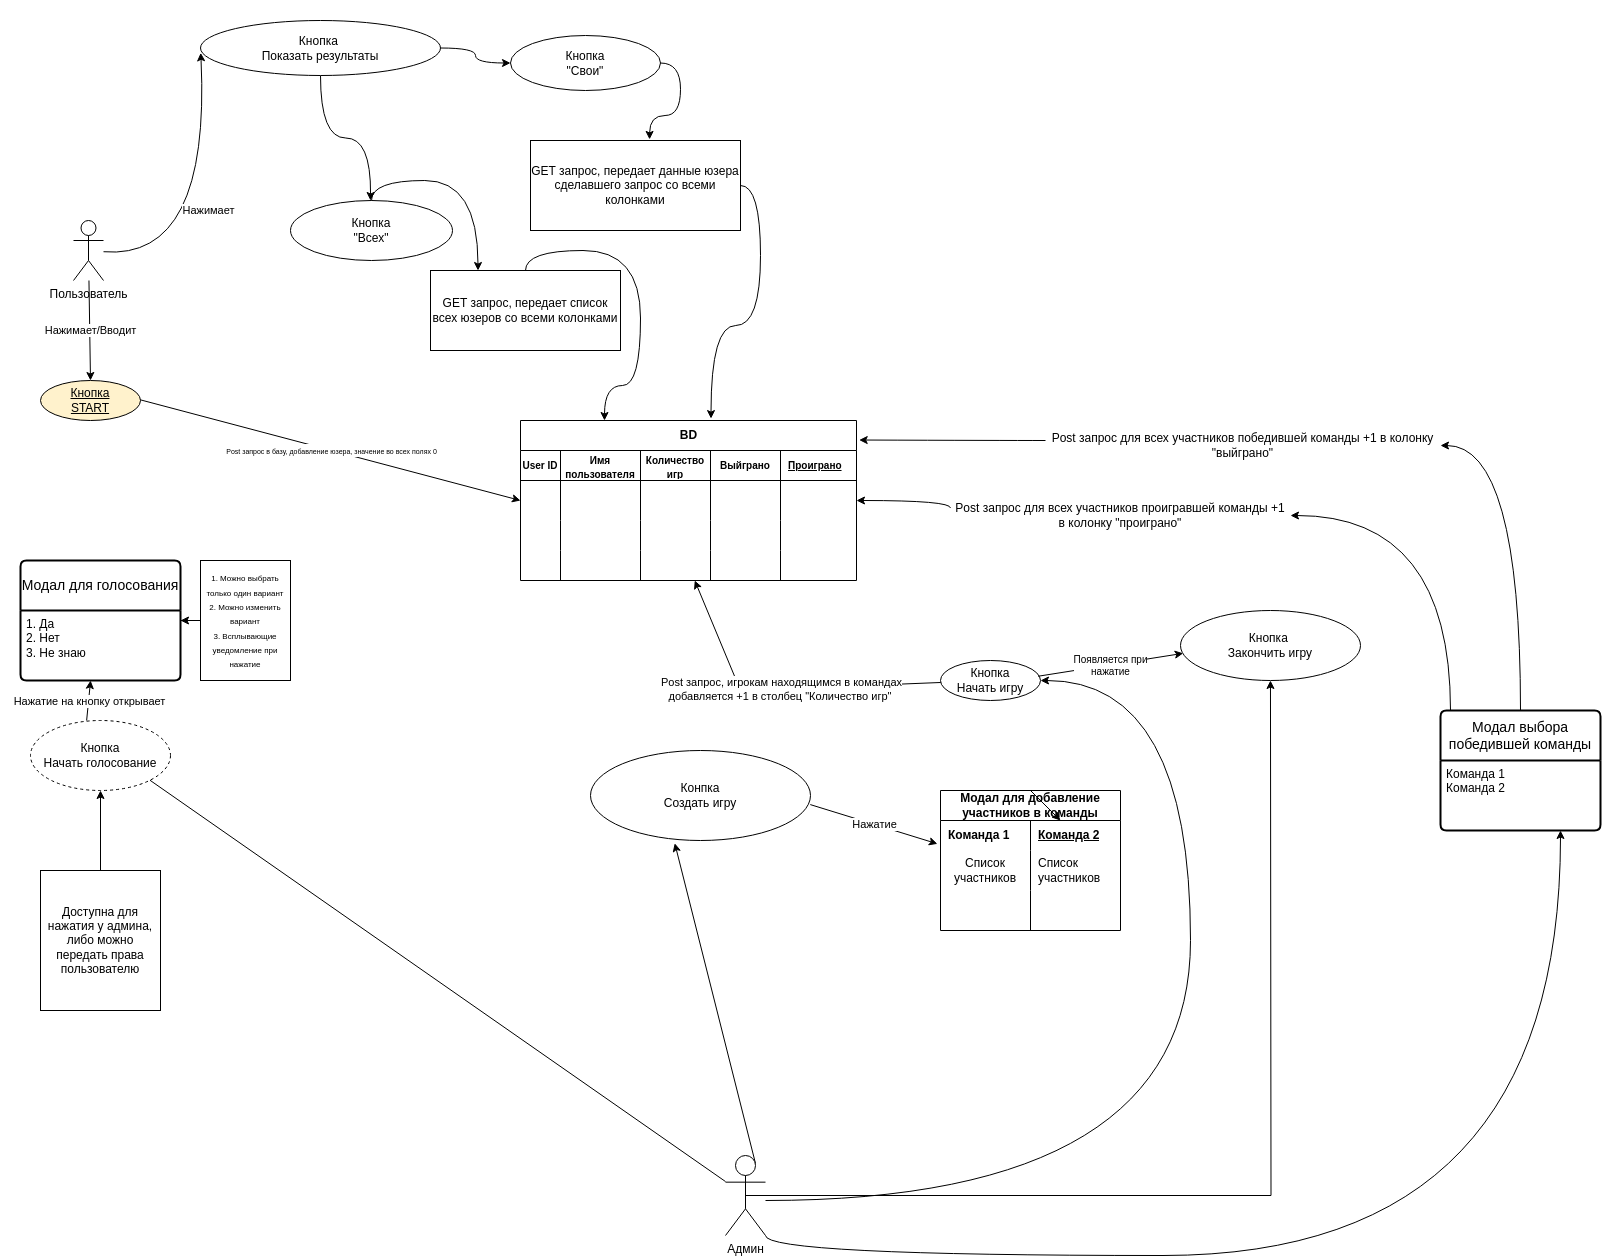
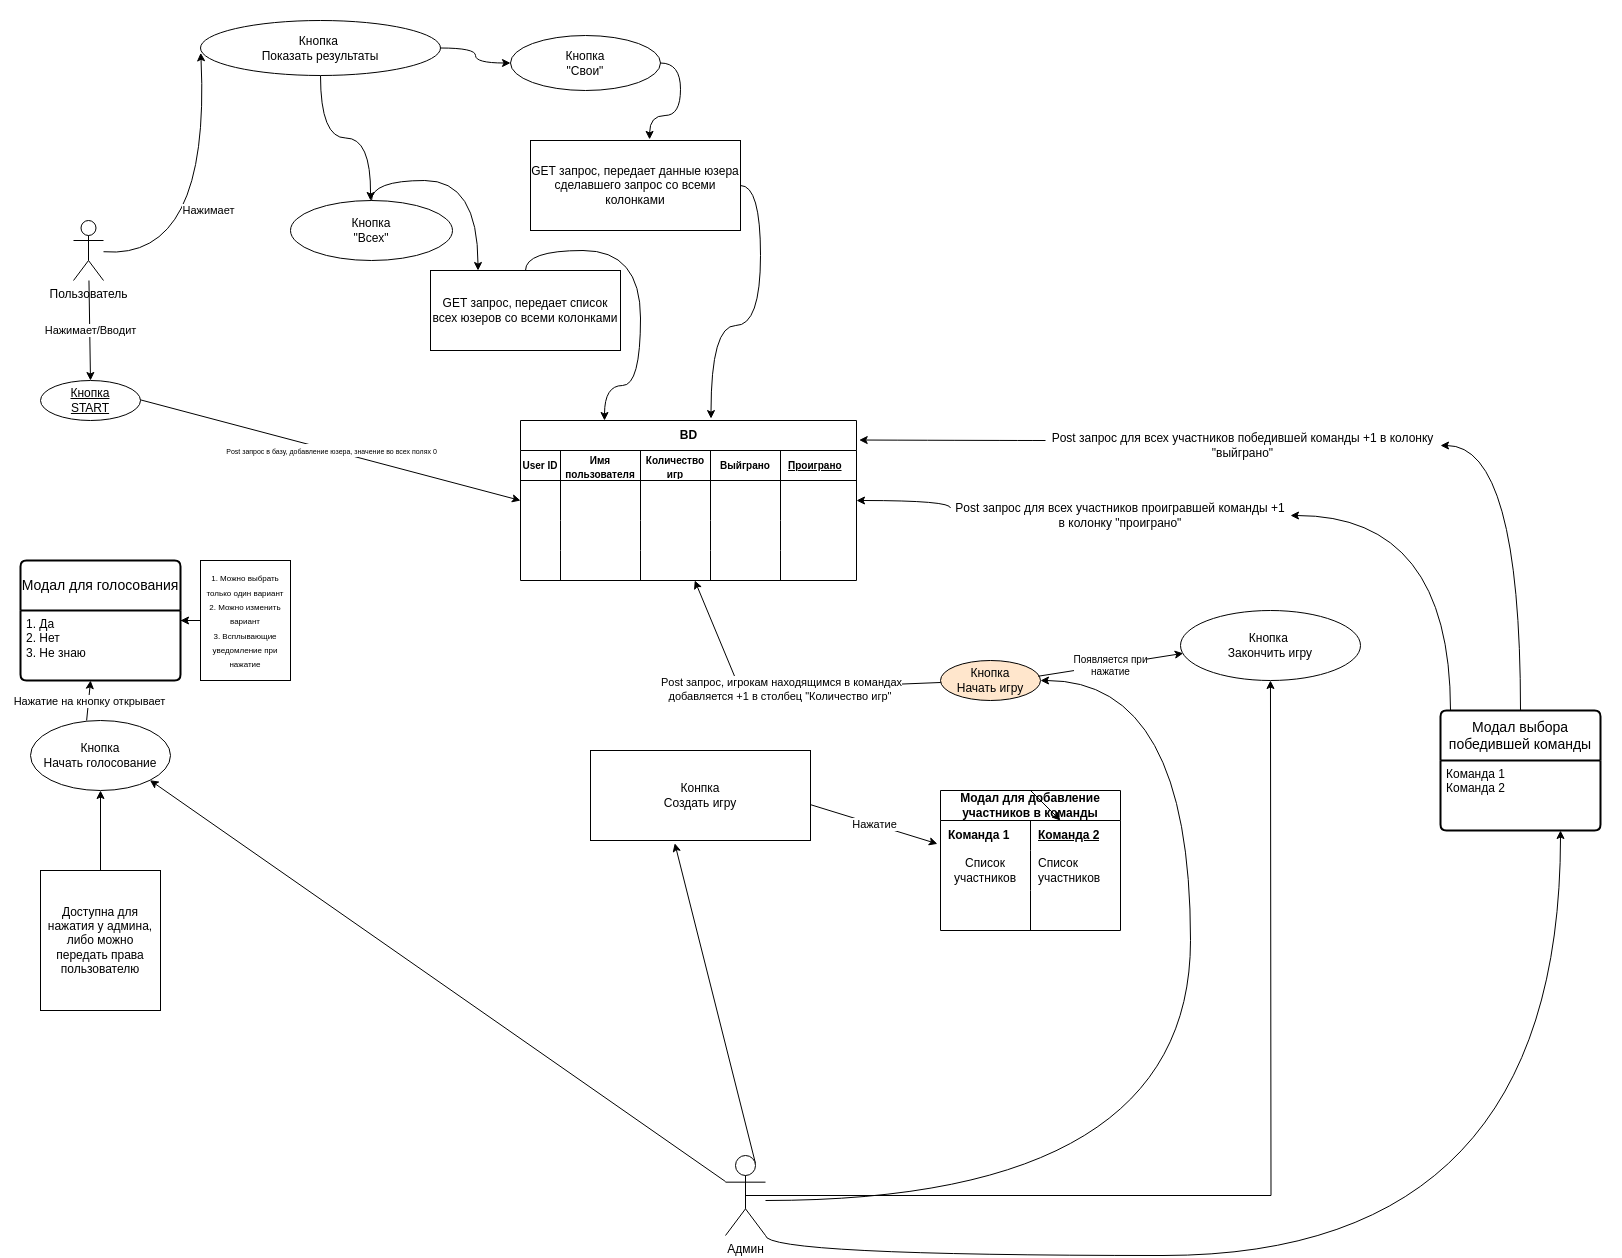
(91, 401) -> (91, 401)
(991, 681) -> (991, 681)
(101, 756) -> (101, 756)
(154, 783) -> (156, 784)
(701, 796) -> (701, 796)
